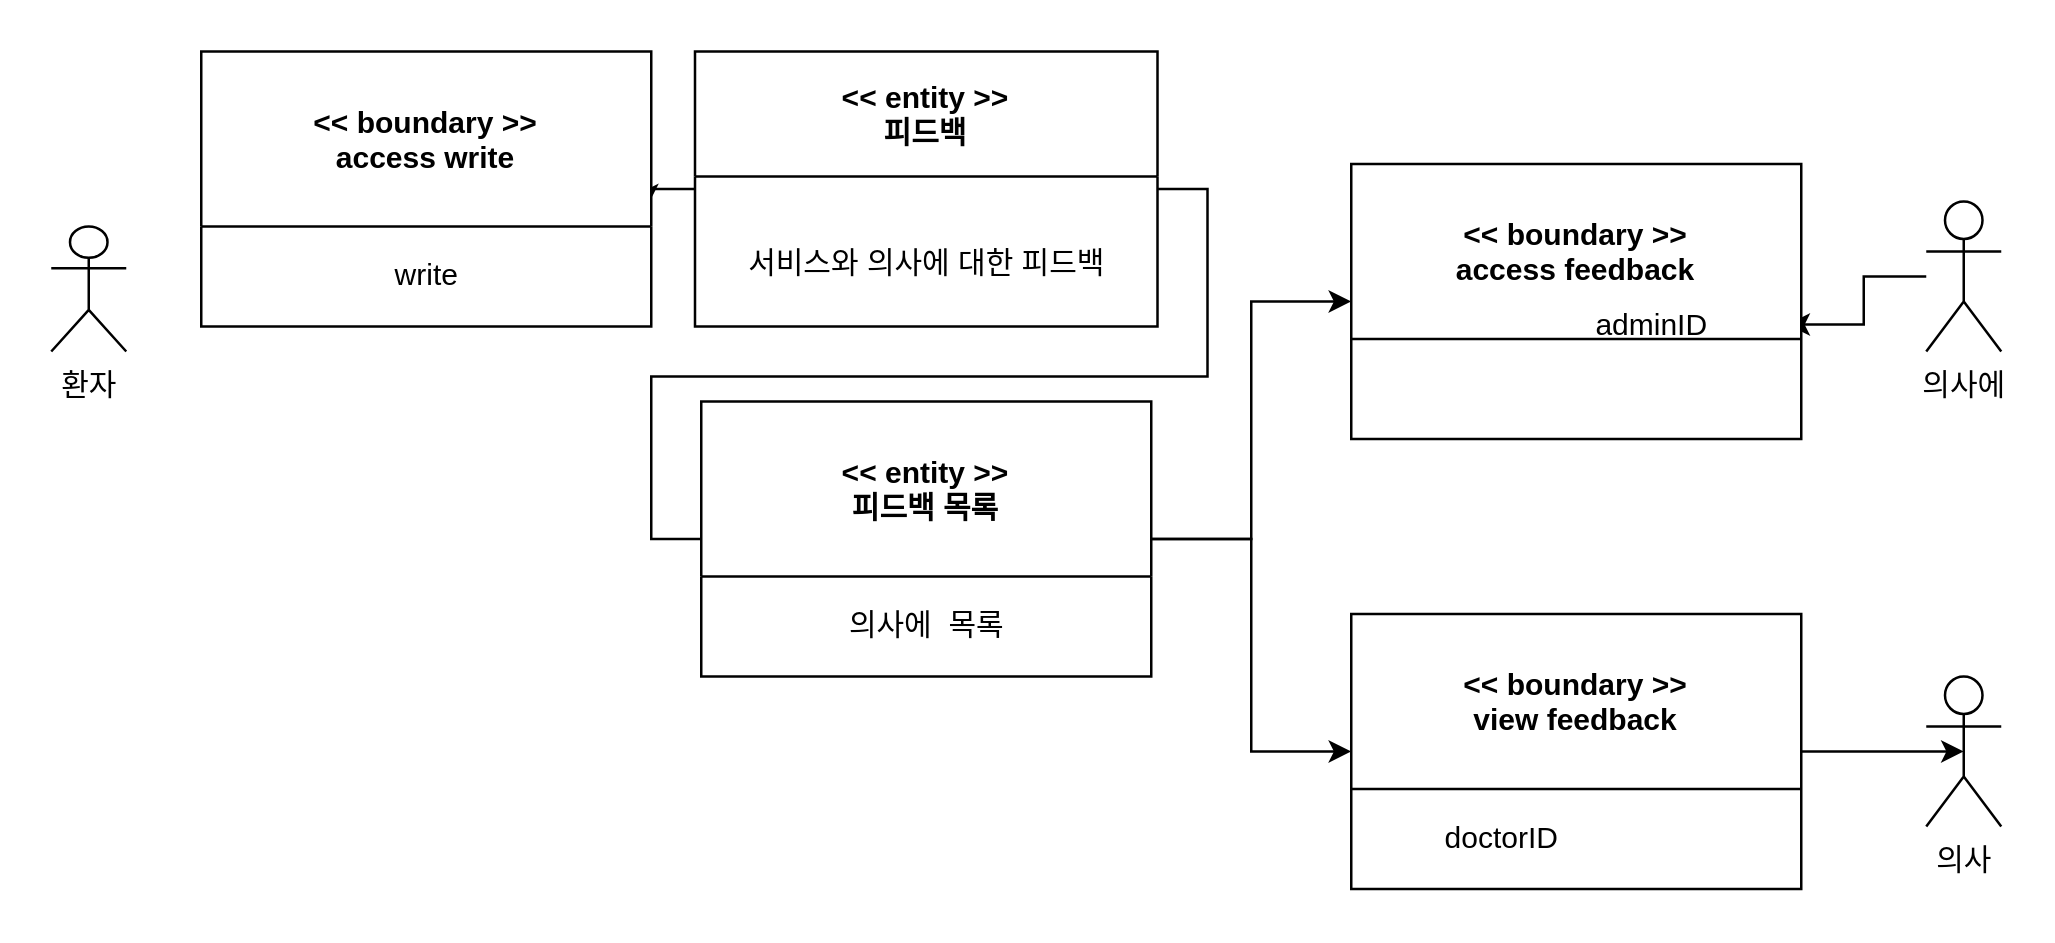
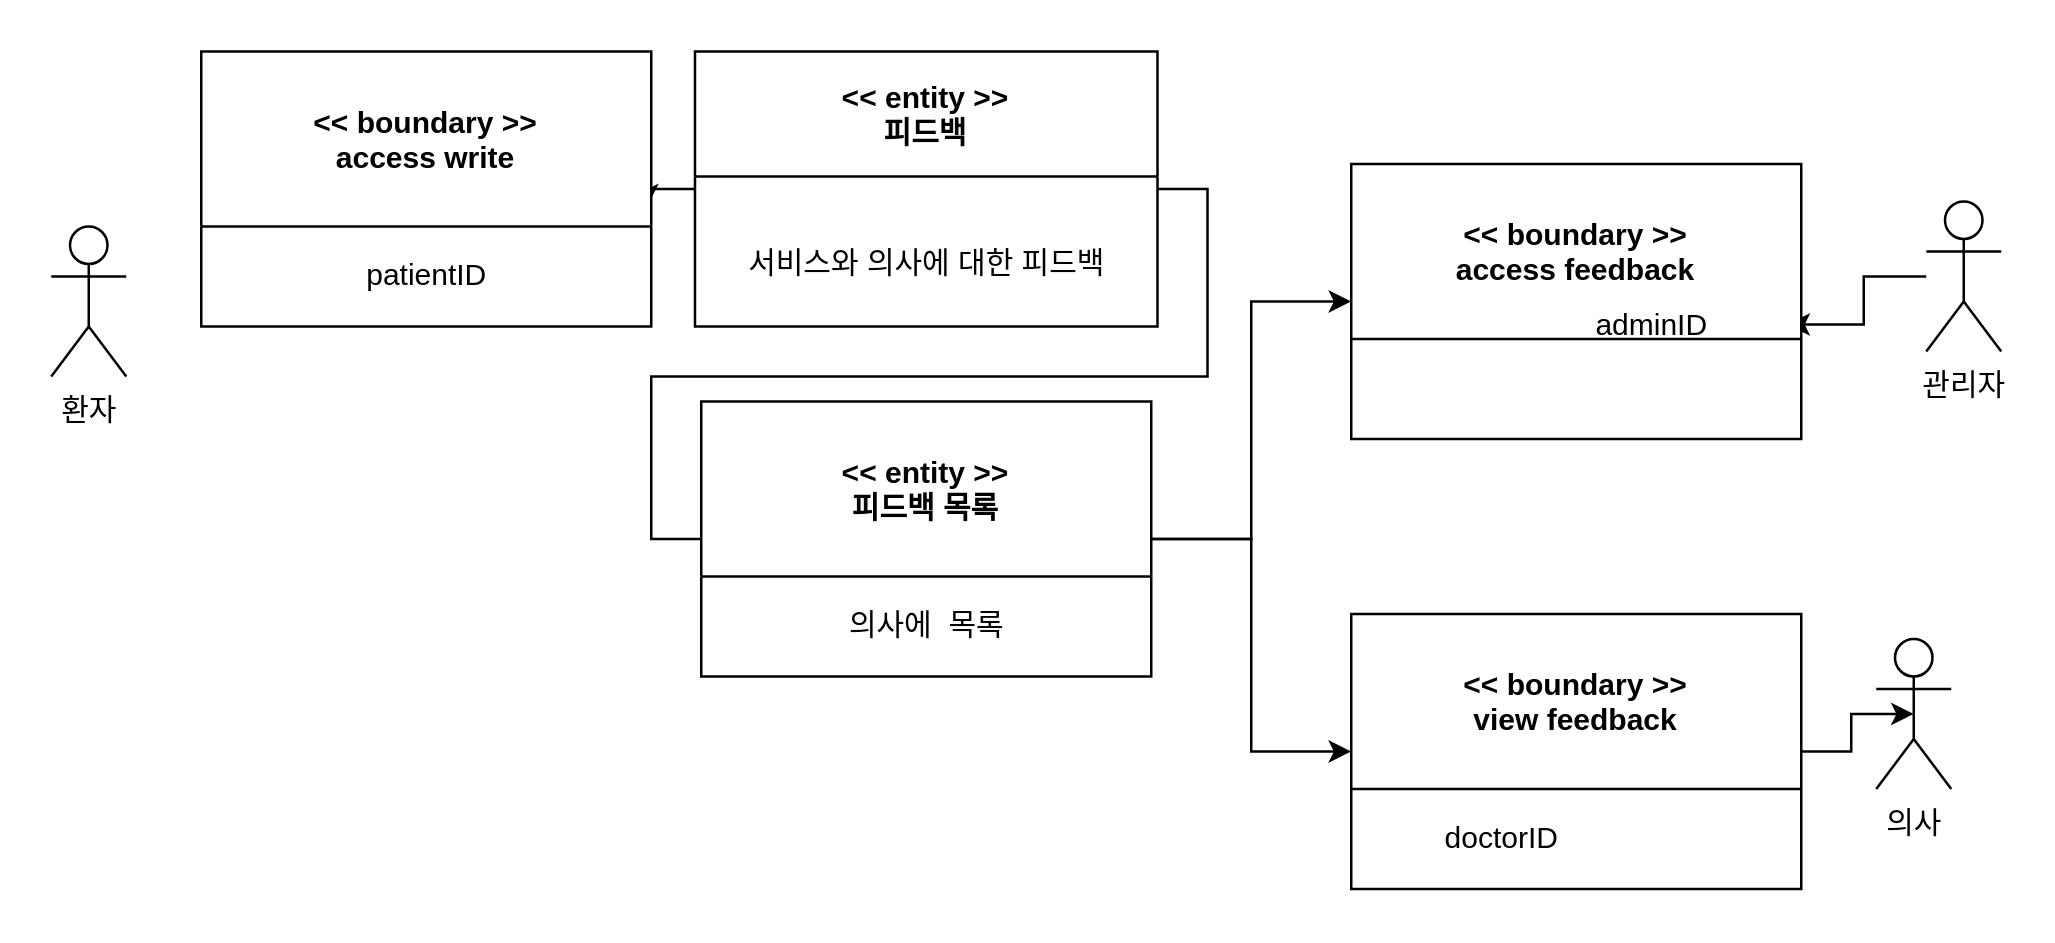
(428, 276) -> (428, 276)
(89, 289) -> (89, 301)
(1965, 387) -> (1965, 387)
(1964, 751) -> (1914, 714)
